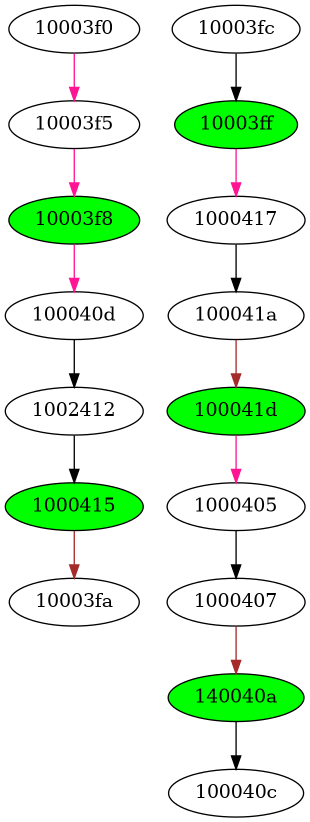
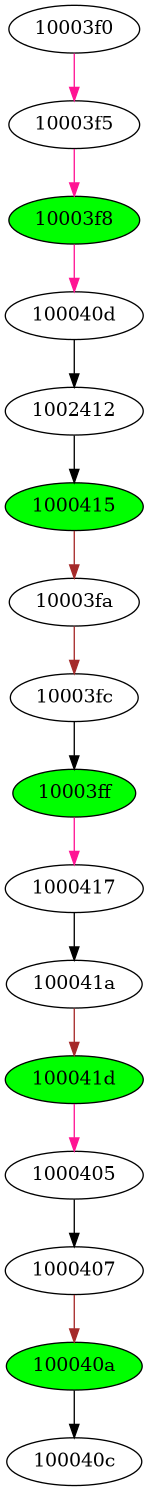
none -> (74, 643)
(236, 698) -> (74, 1366)
